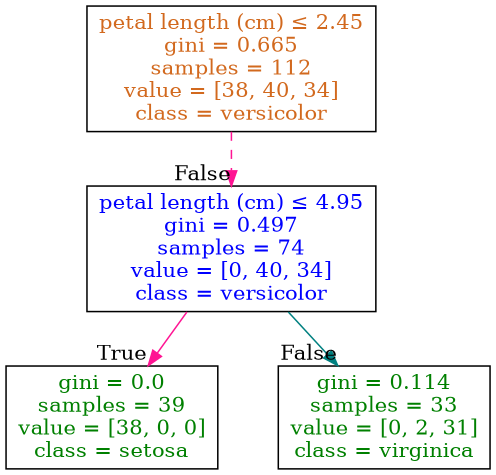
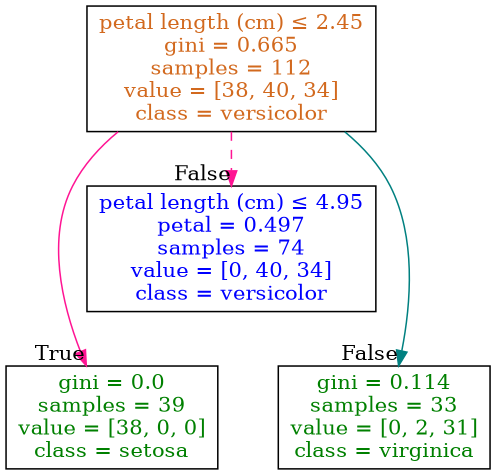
(231, 225) -> (231, 225)
(172, 332) -> (60, 234)
(308, 333) -> (405, 232)
